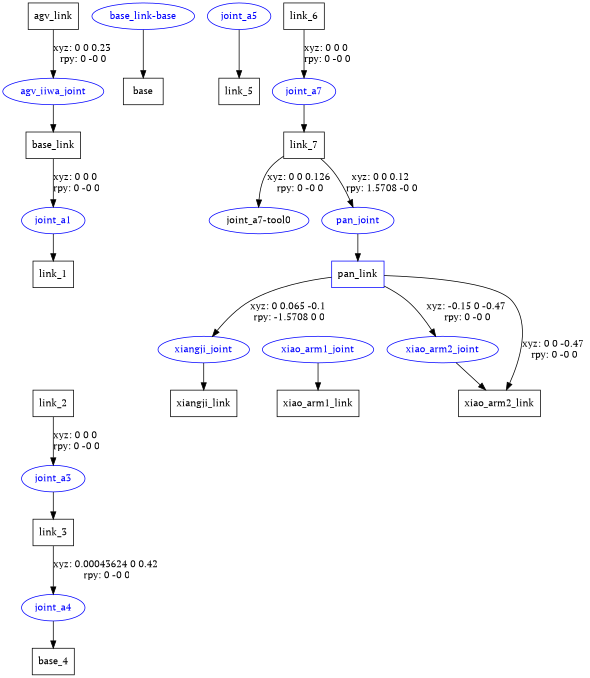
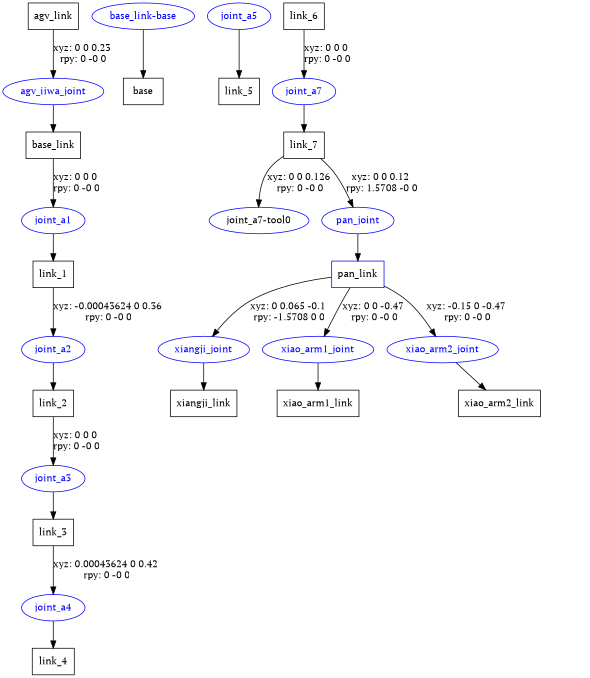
(492, 290) -> (338, 309)
none -> (53, 350)
(53, 662) -> (53, 662)
